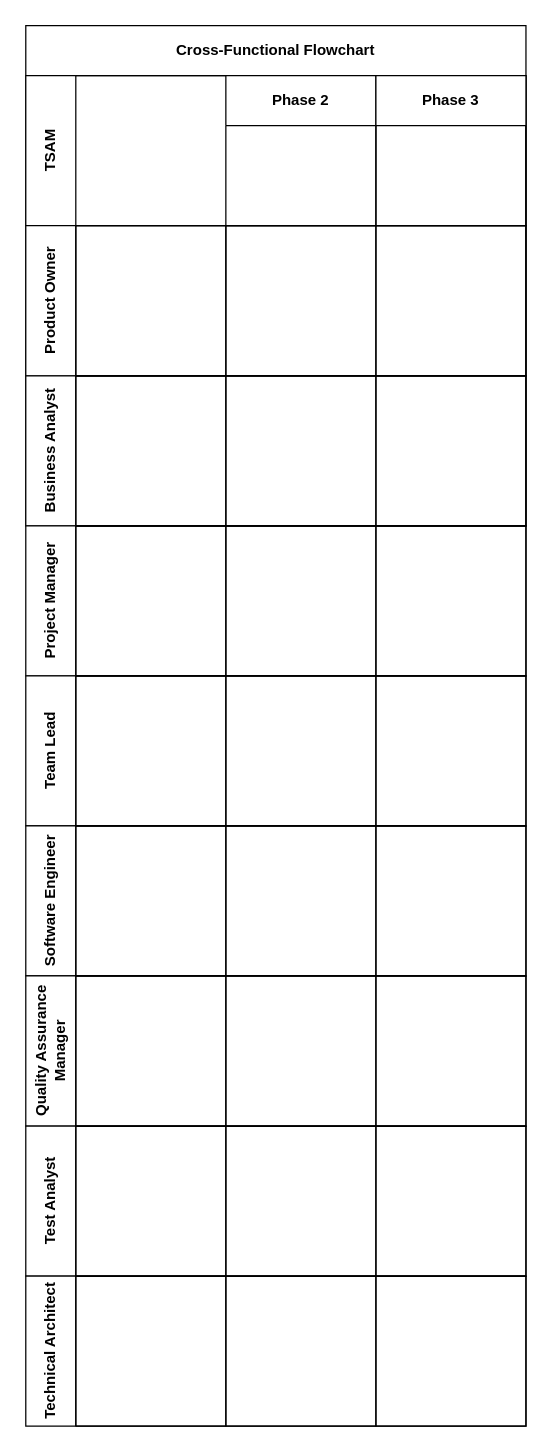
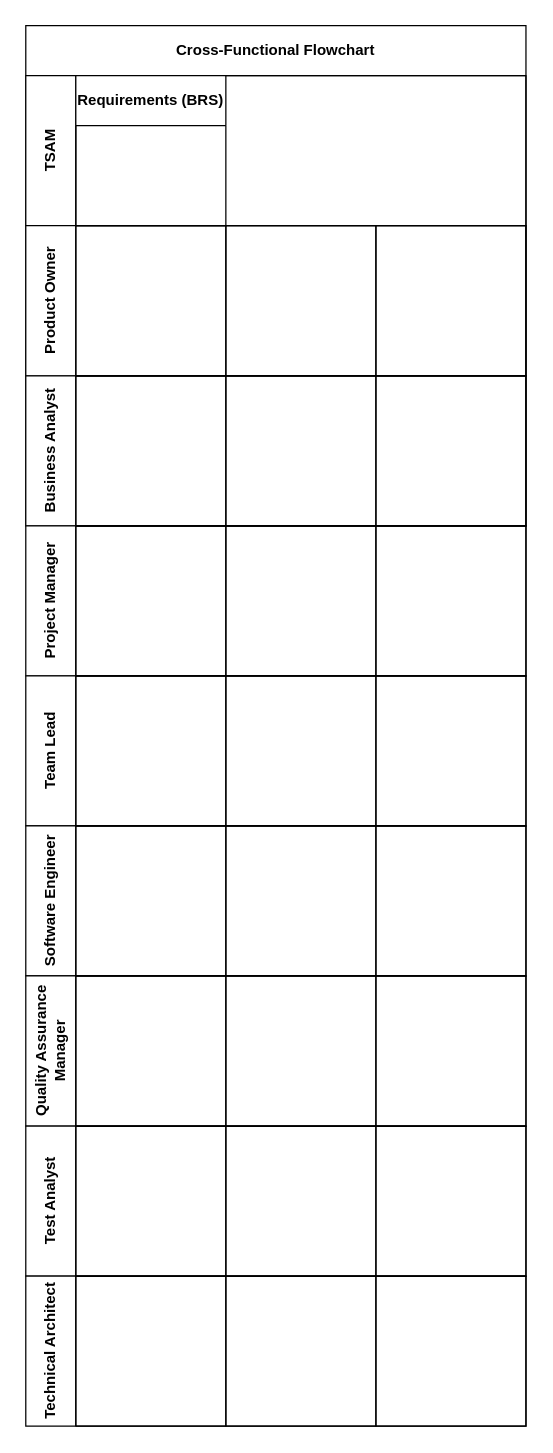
none -> (151, 151)
(301, 151) -> none
(451, 151) -> none
